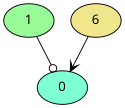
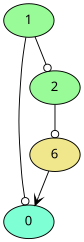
none -> (55, 88)
